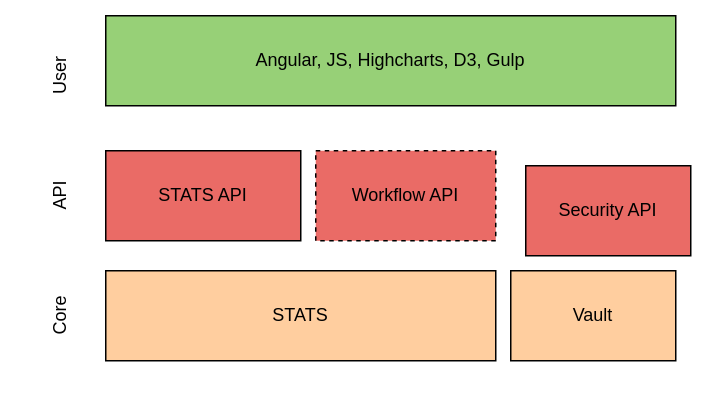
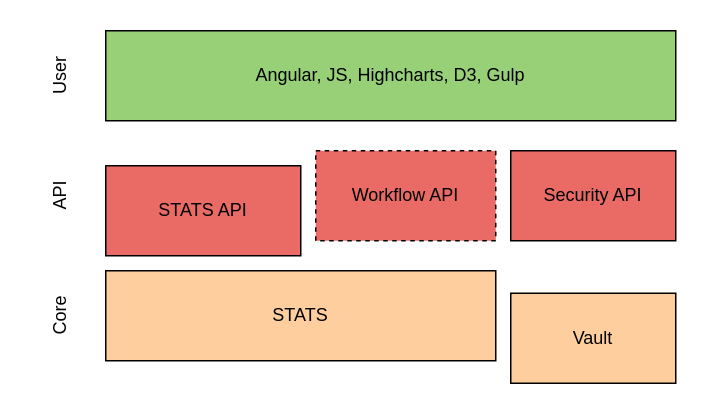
(391, 61) -> (391, 76)
(203, 196) -> (203, 211)
(608, 211) -> (593, 196)
(593, 316) -> (593, 338)
